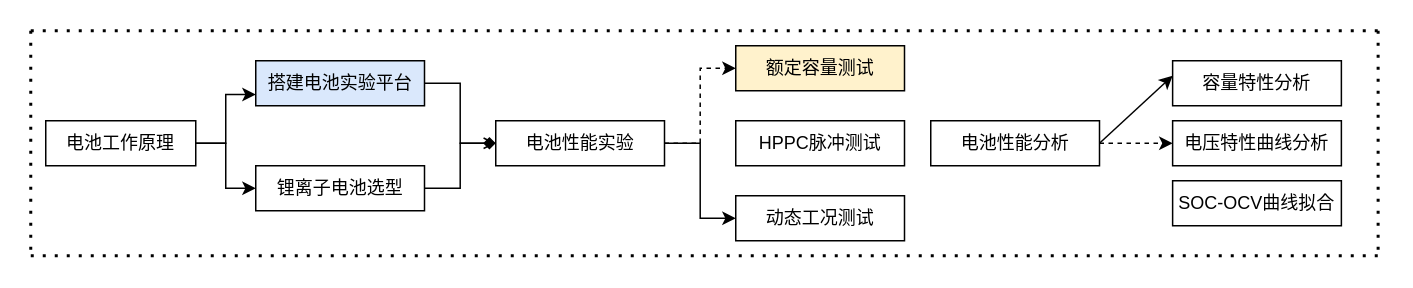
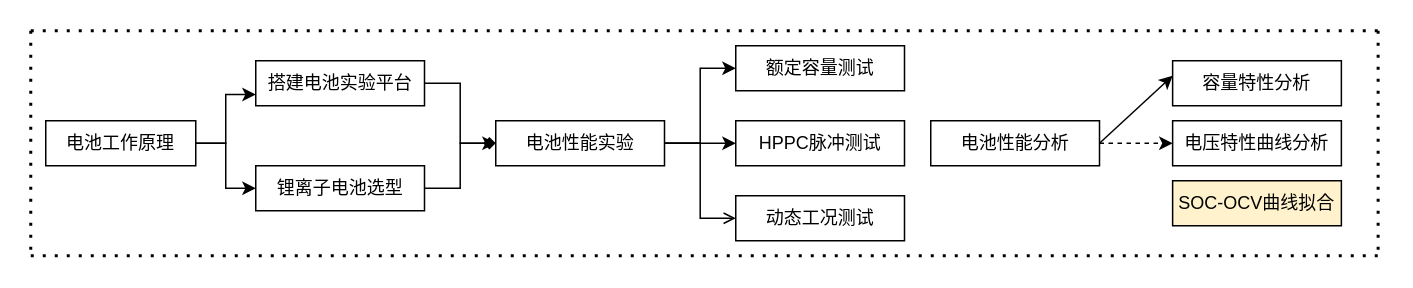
(820, 68) -> (820, 68)
(340, 83) -> (340, 83)
(700, 93) -> (700, 93)
(485, 143) -> (485, 143)
none -> (714, 143)
(1257, 203) -> (1257, 203)
(724, 218) -> (726, 218)
